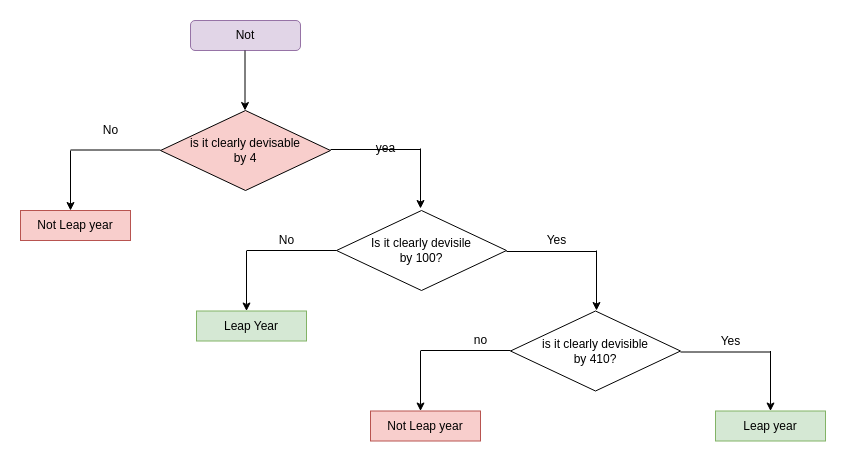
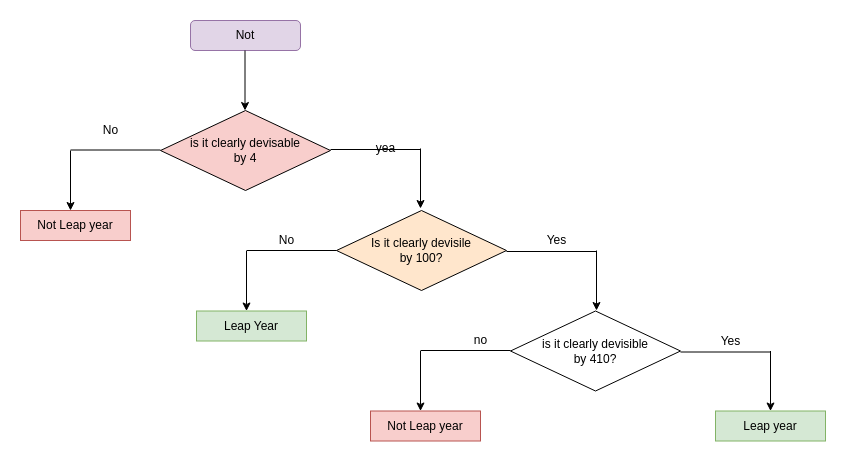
(422, 251) -> (422, 251)
